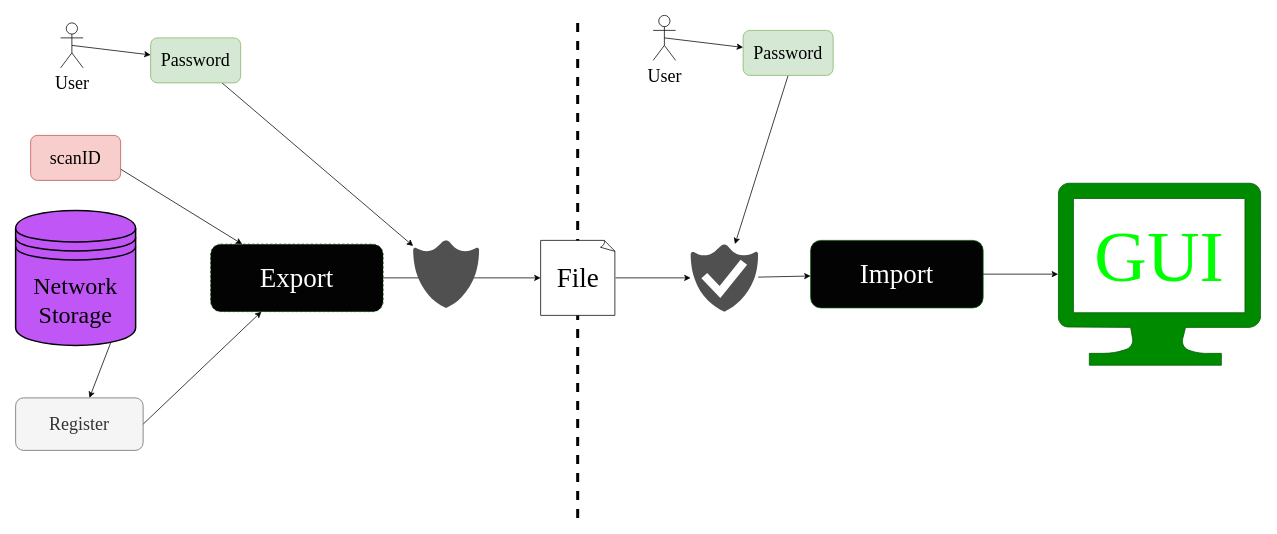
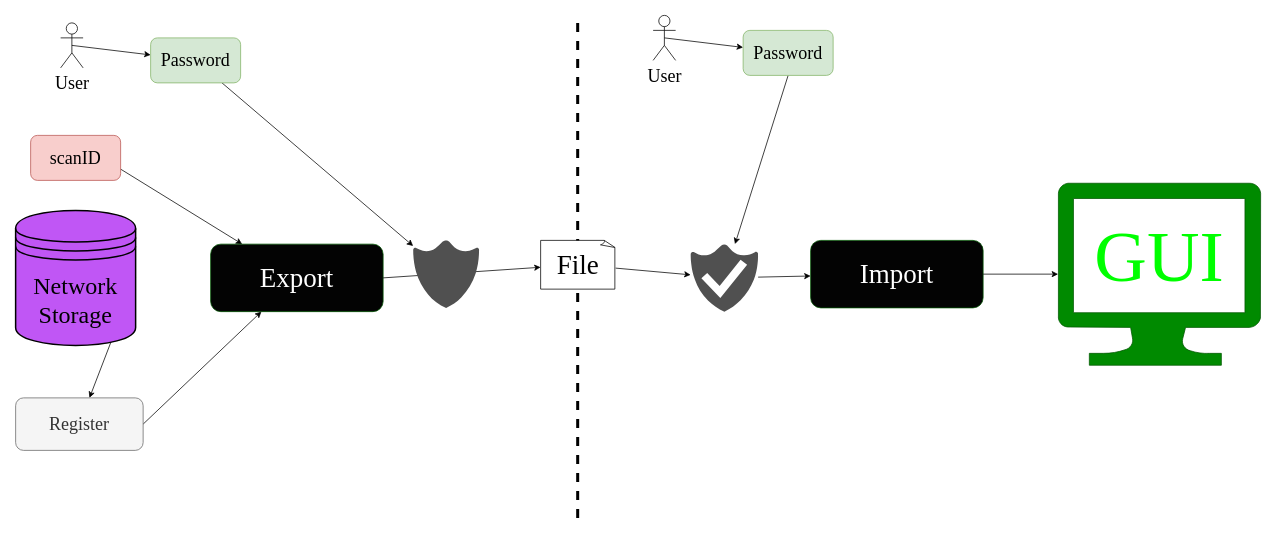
(297, 278) -> (297, 278)
(578, 278) -> (578, 265)
